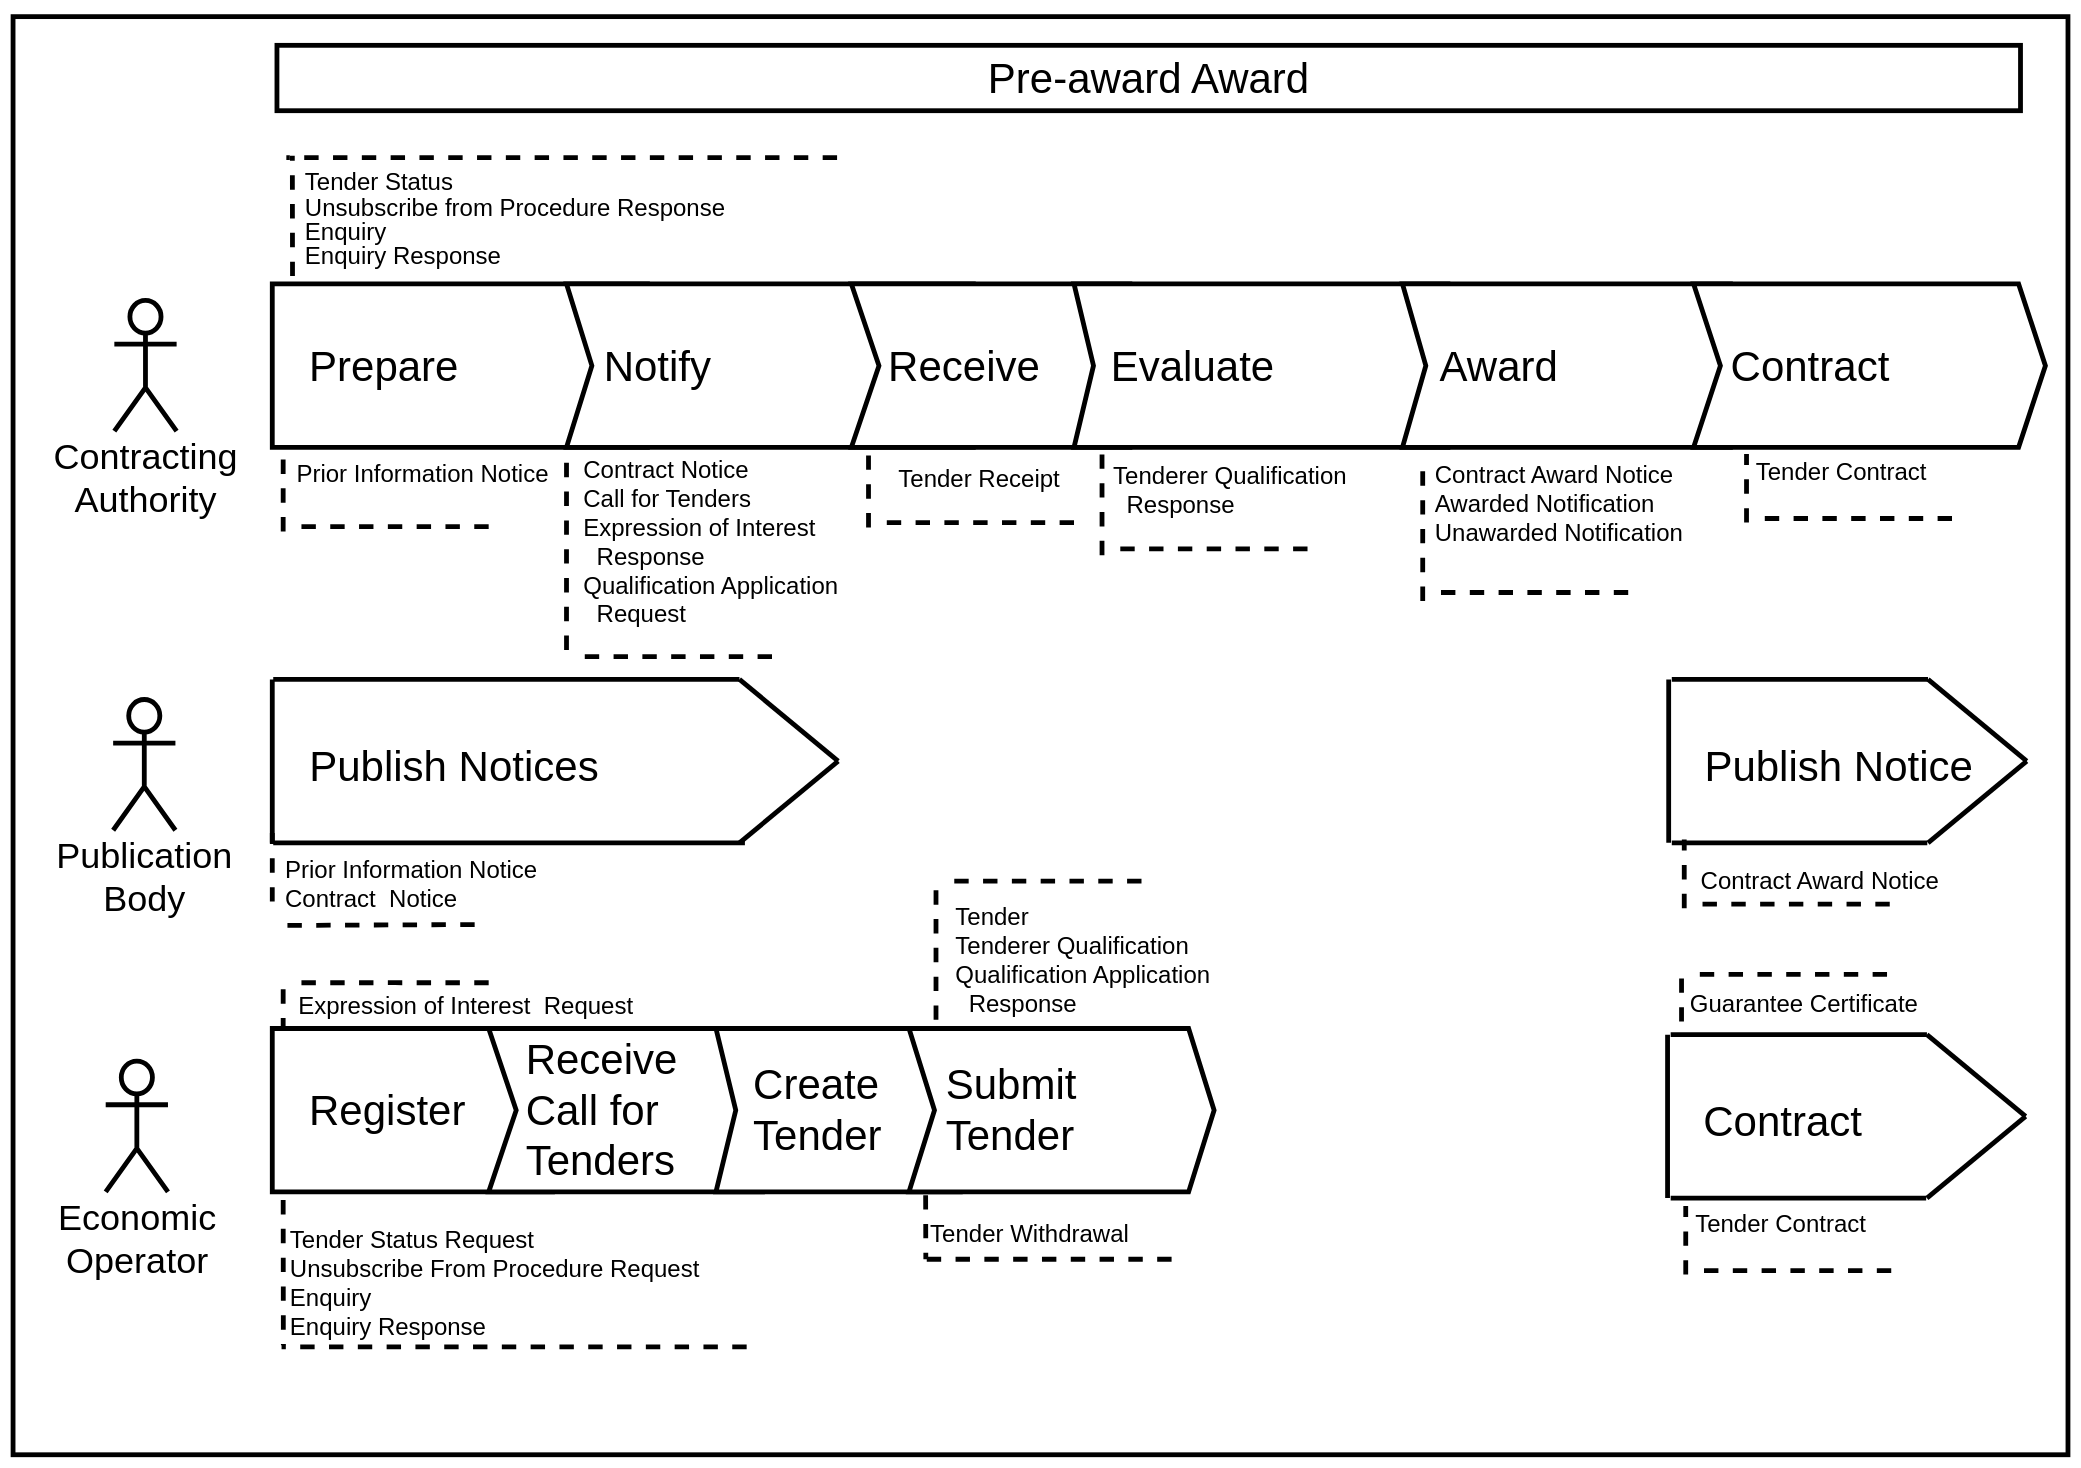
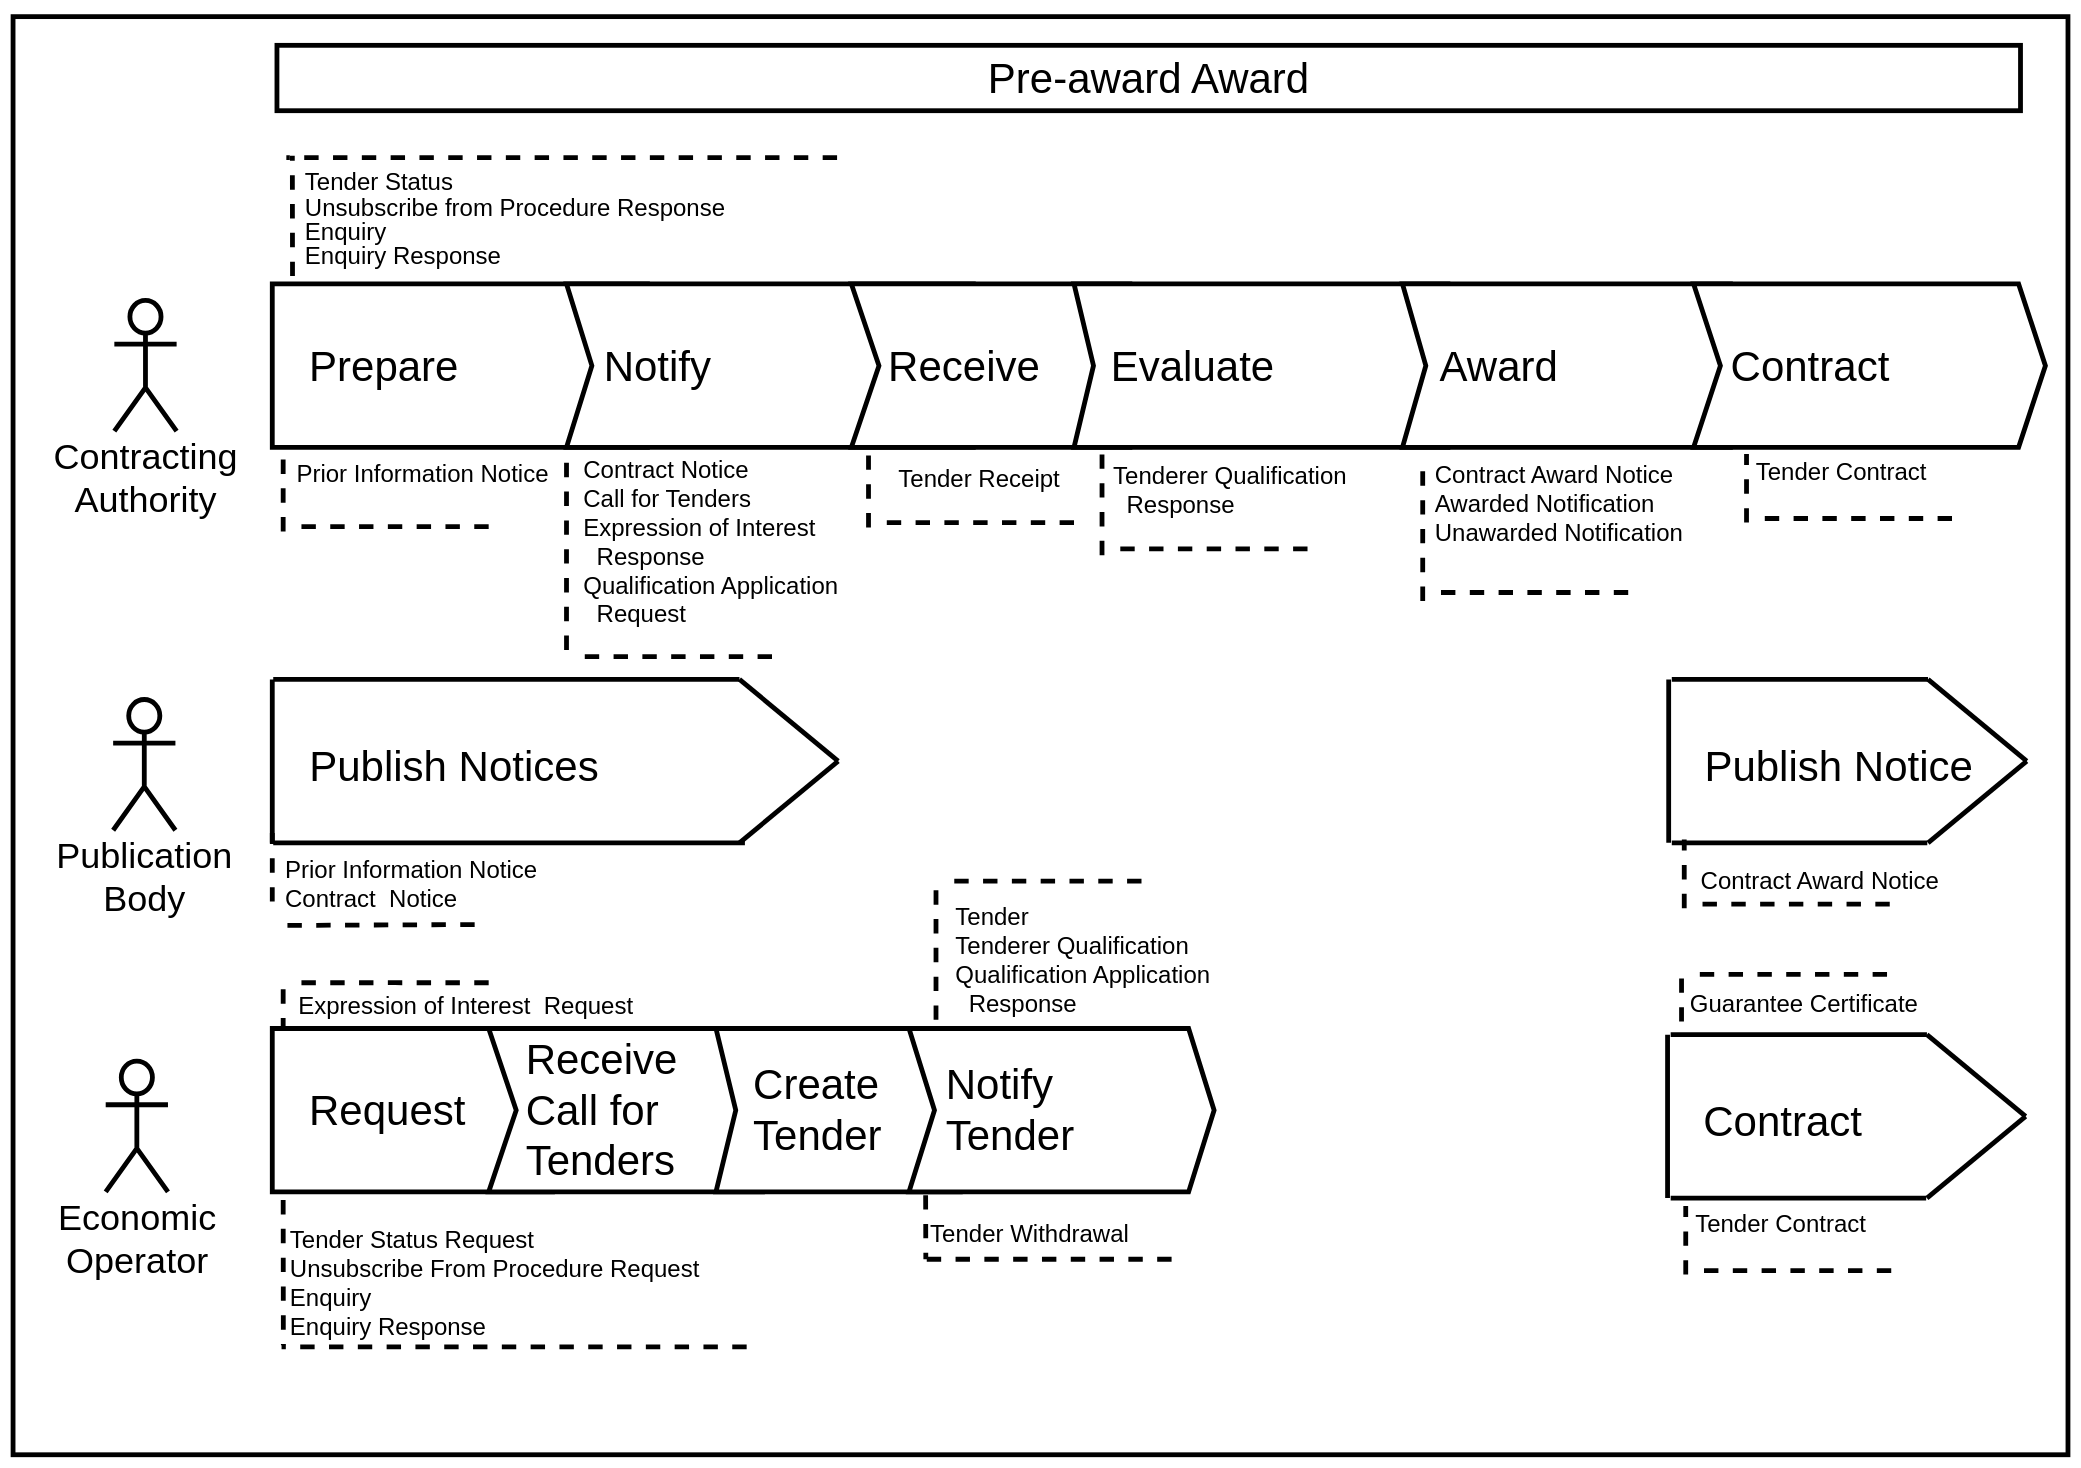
(398, 1110) -> (392, 1110)
(1016, 1110) -> (1016, 1110)
